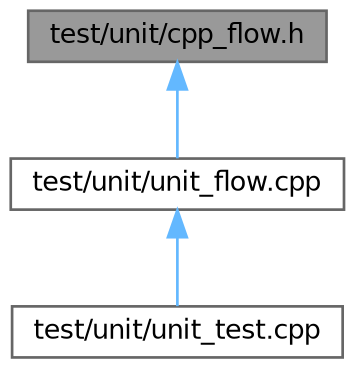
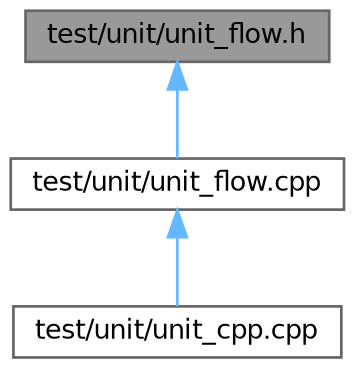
(177, 36) -> (177, 36)
(177, 332) -> (177, 332)
